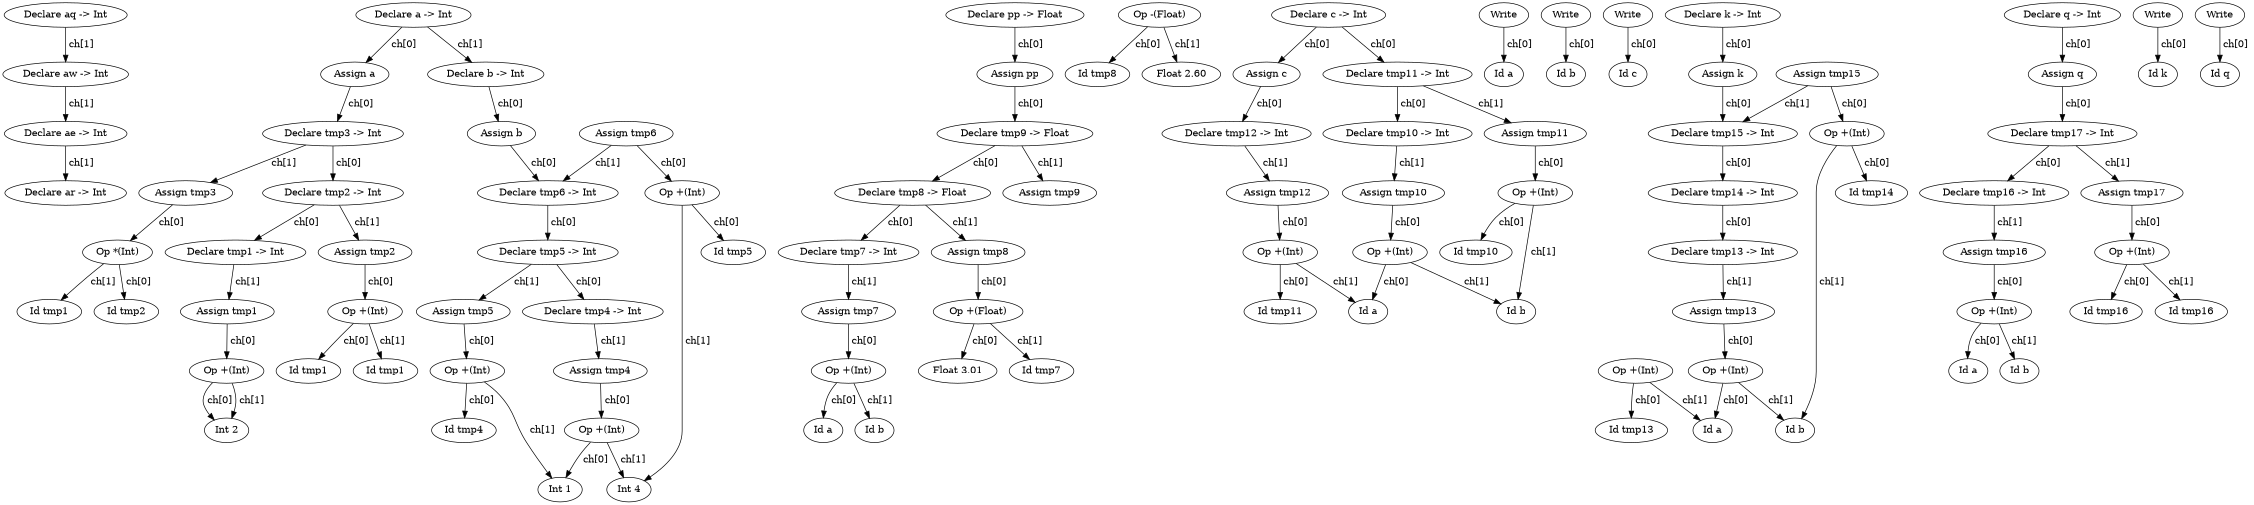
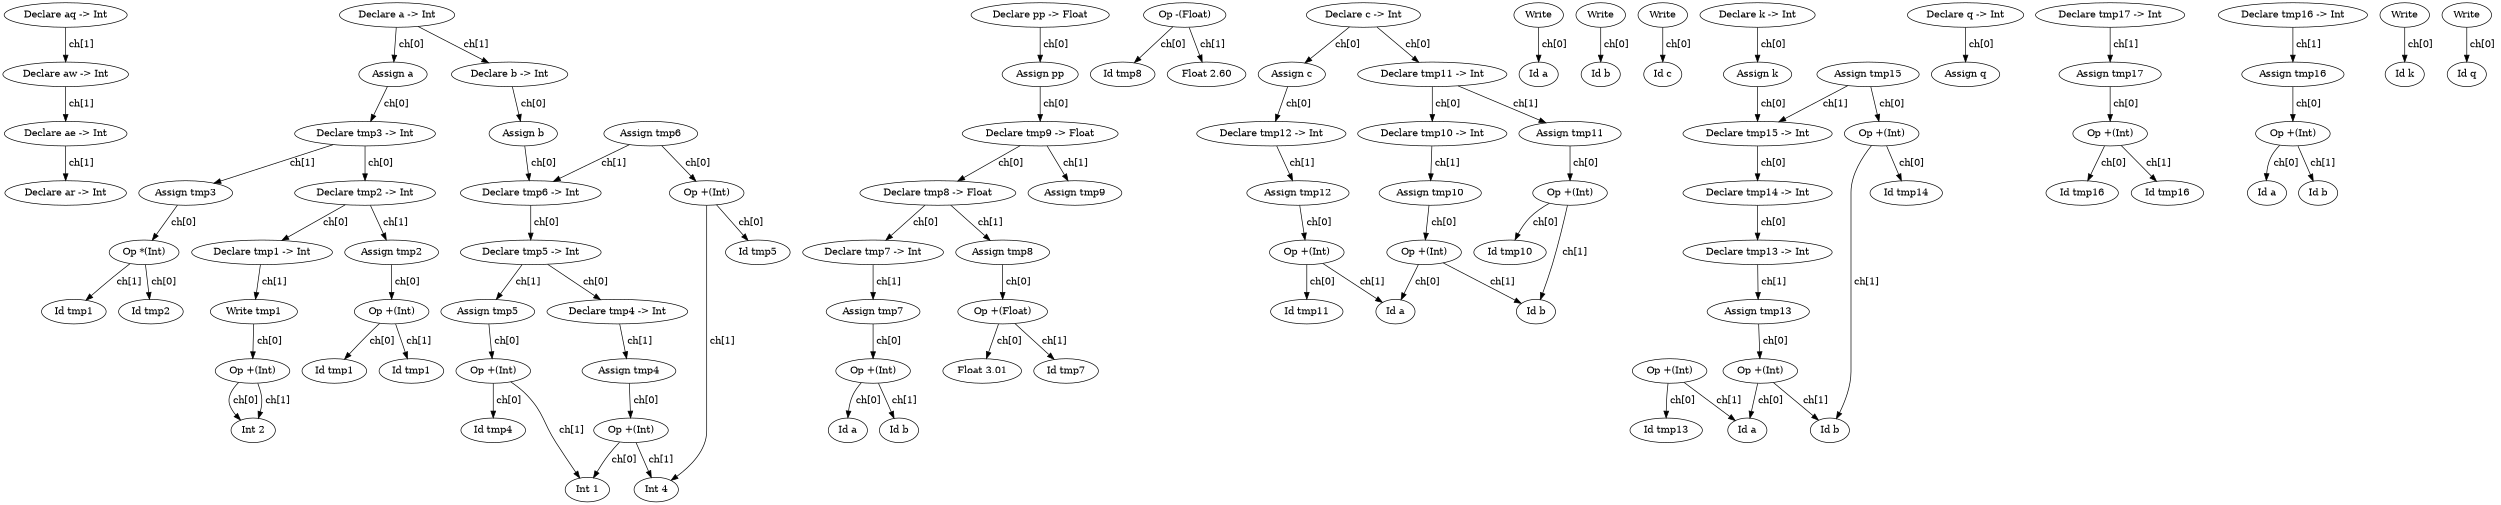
(2062, 101) -> none
(2031, 161) -> none
(227, 312) -> (254, 312)
